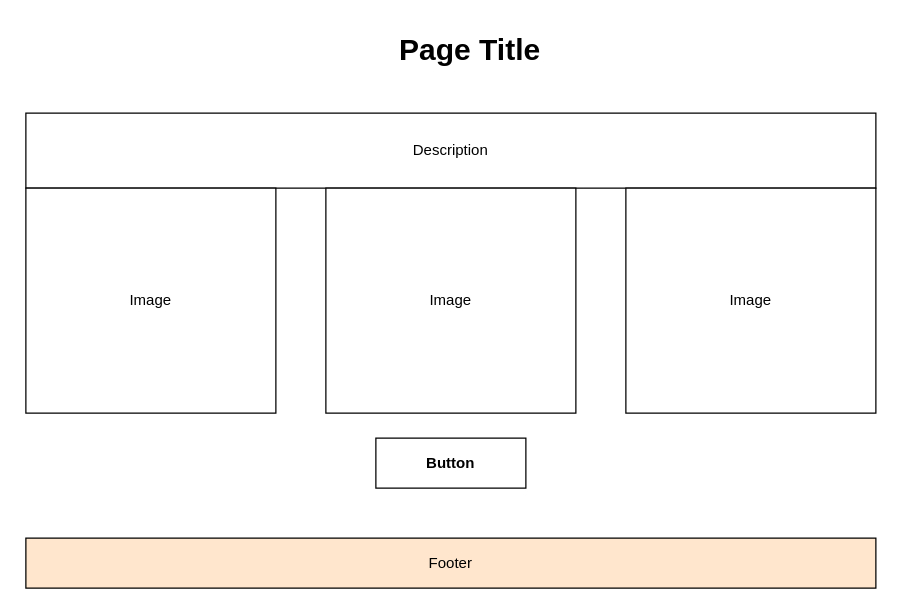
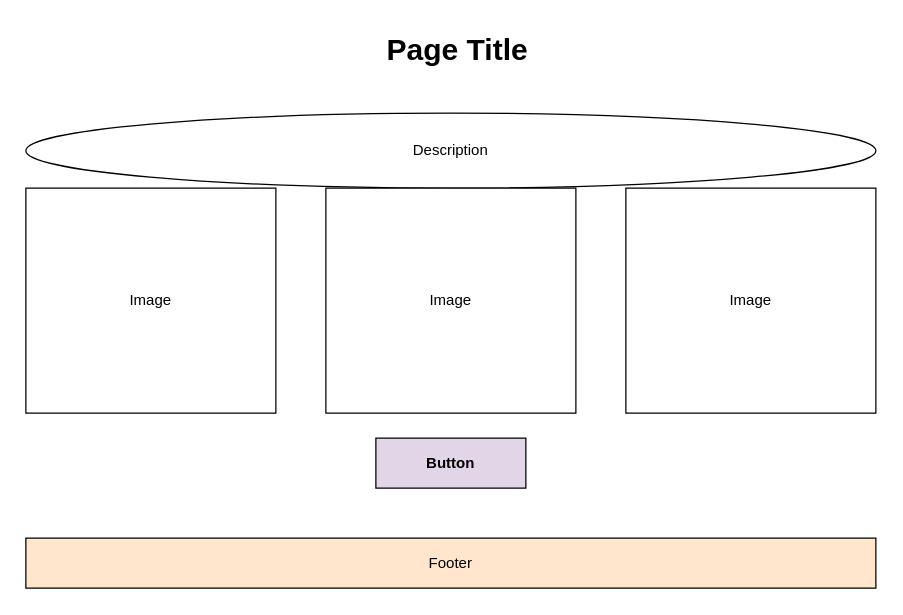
(469, 51) -> (457, 51)
(451, 151) -> (451, 151)
(451, 463) -> (451, 463)
